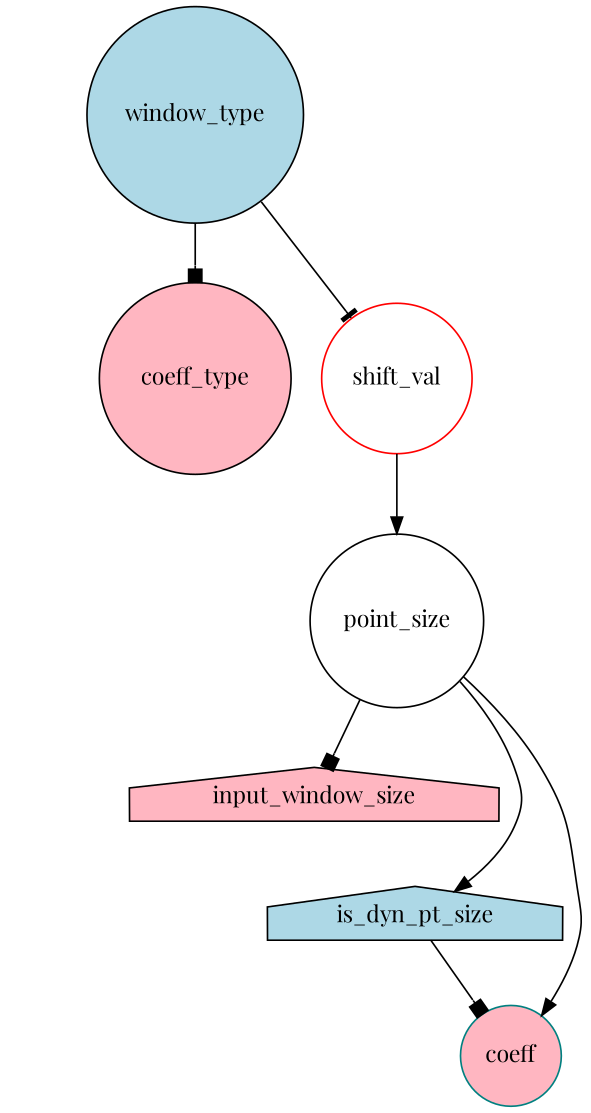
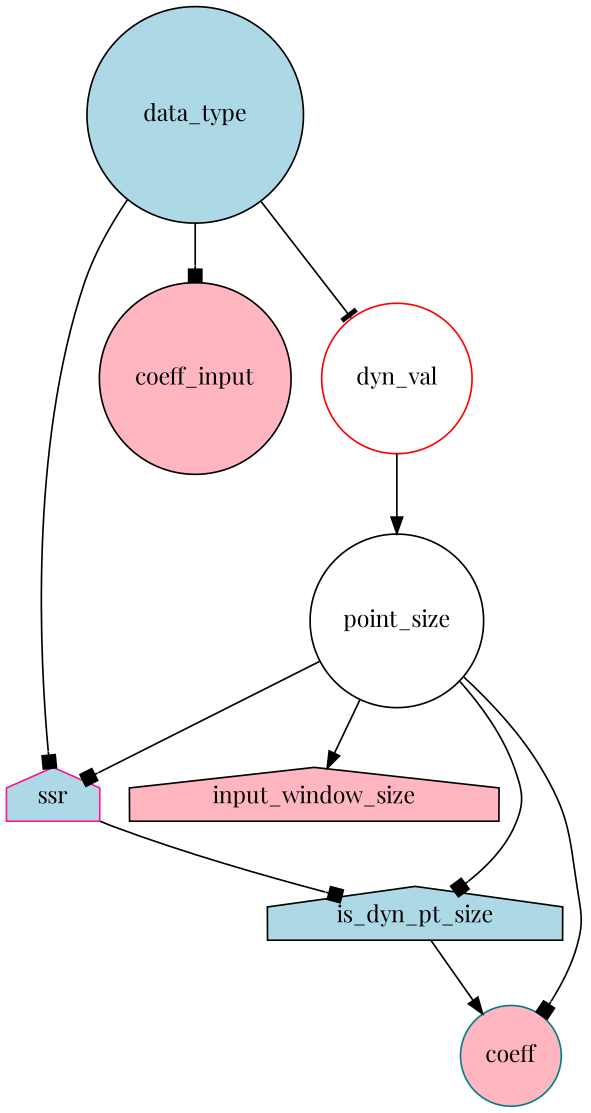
(195, 115) -> (195, 115)
(195, 378) -> (195, 378)
(397, 378) -> (397, 378)
(347, 727) -> (347, 727)
(519, 782) -> (519, 782)
none -> (53, 797)
(567, 826) -> (567, 826)
(452, 970) -> (452, 970)
